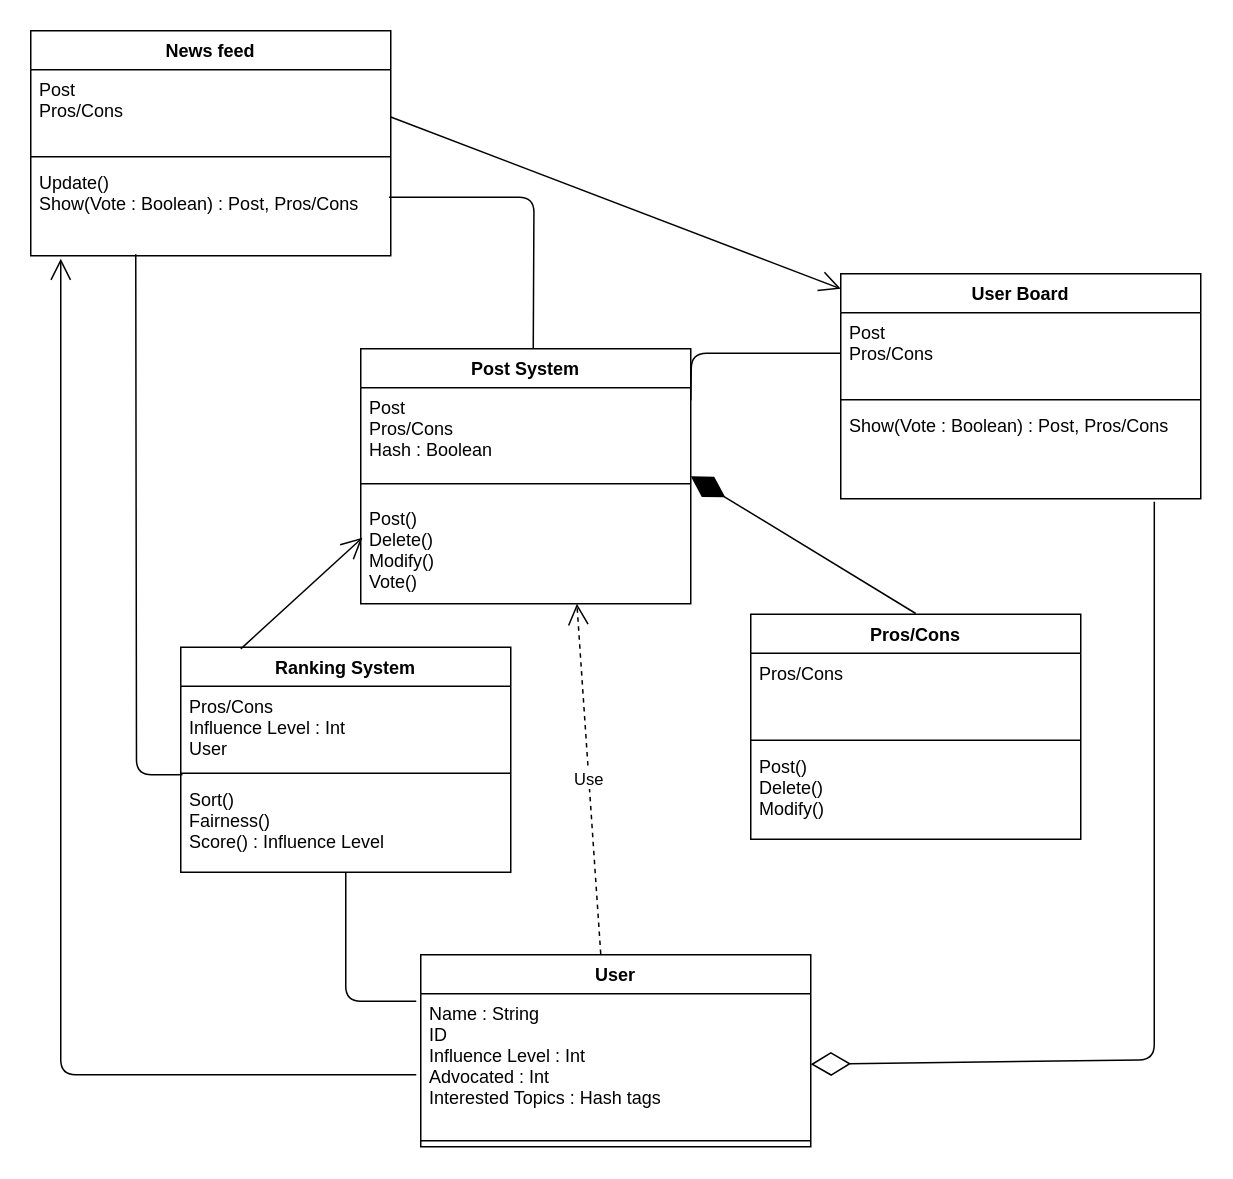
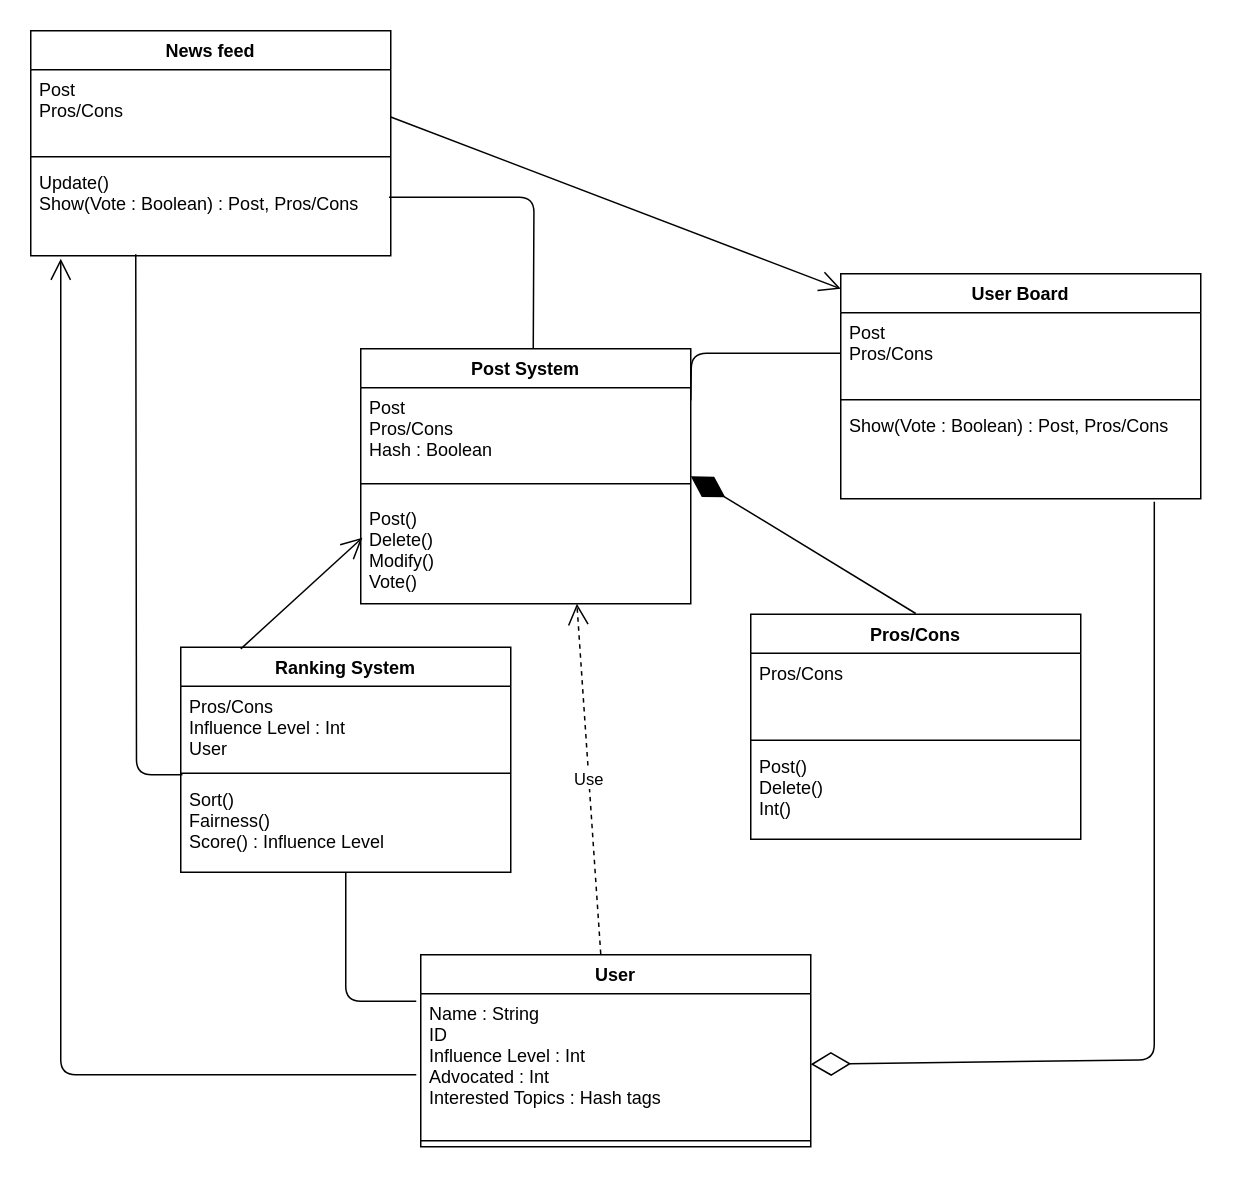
(789, 767) -> (789, 767)
